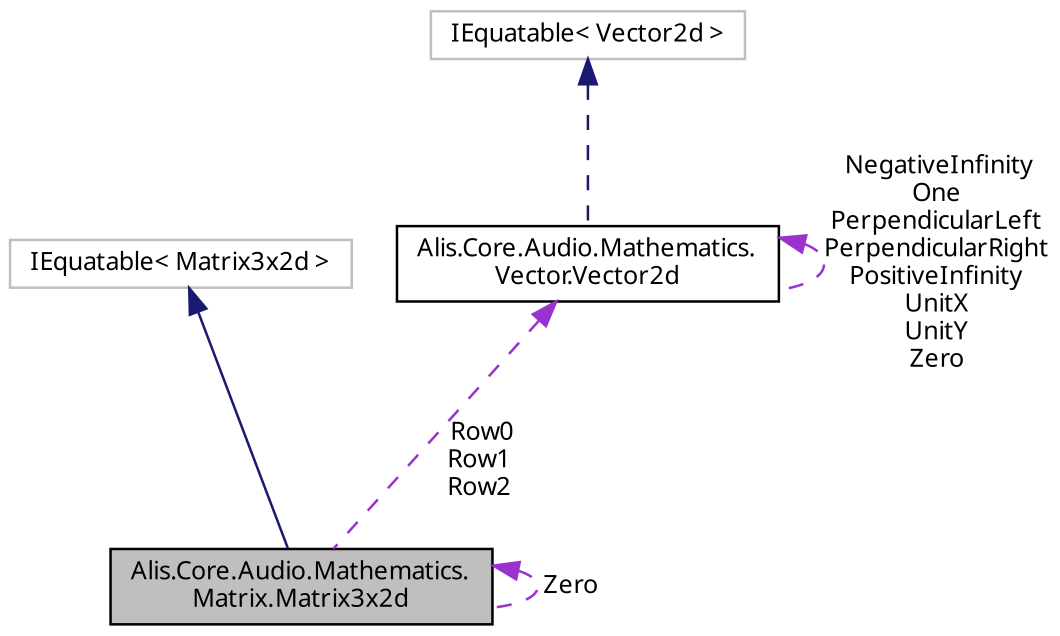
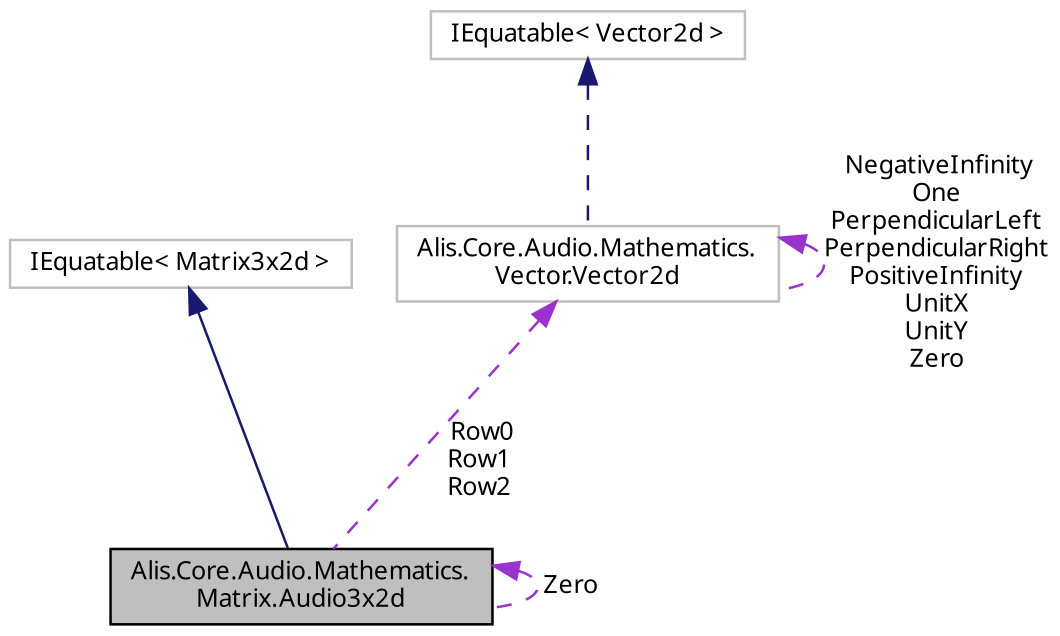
(588, 264) -> (588, 264)
(302, 587) -> (302, 587)
